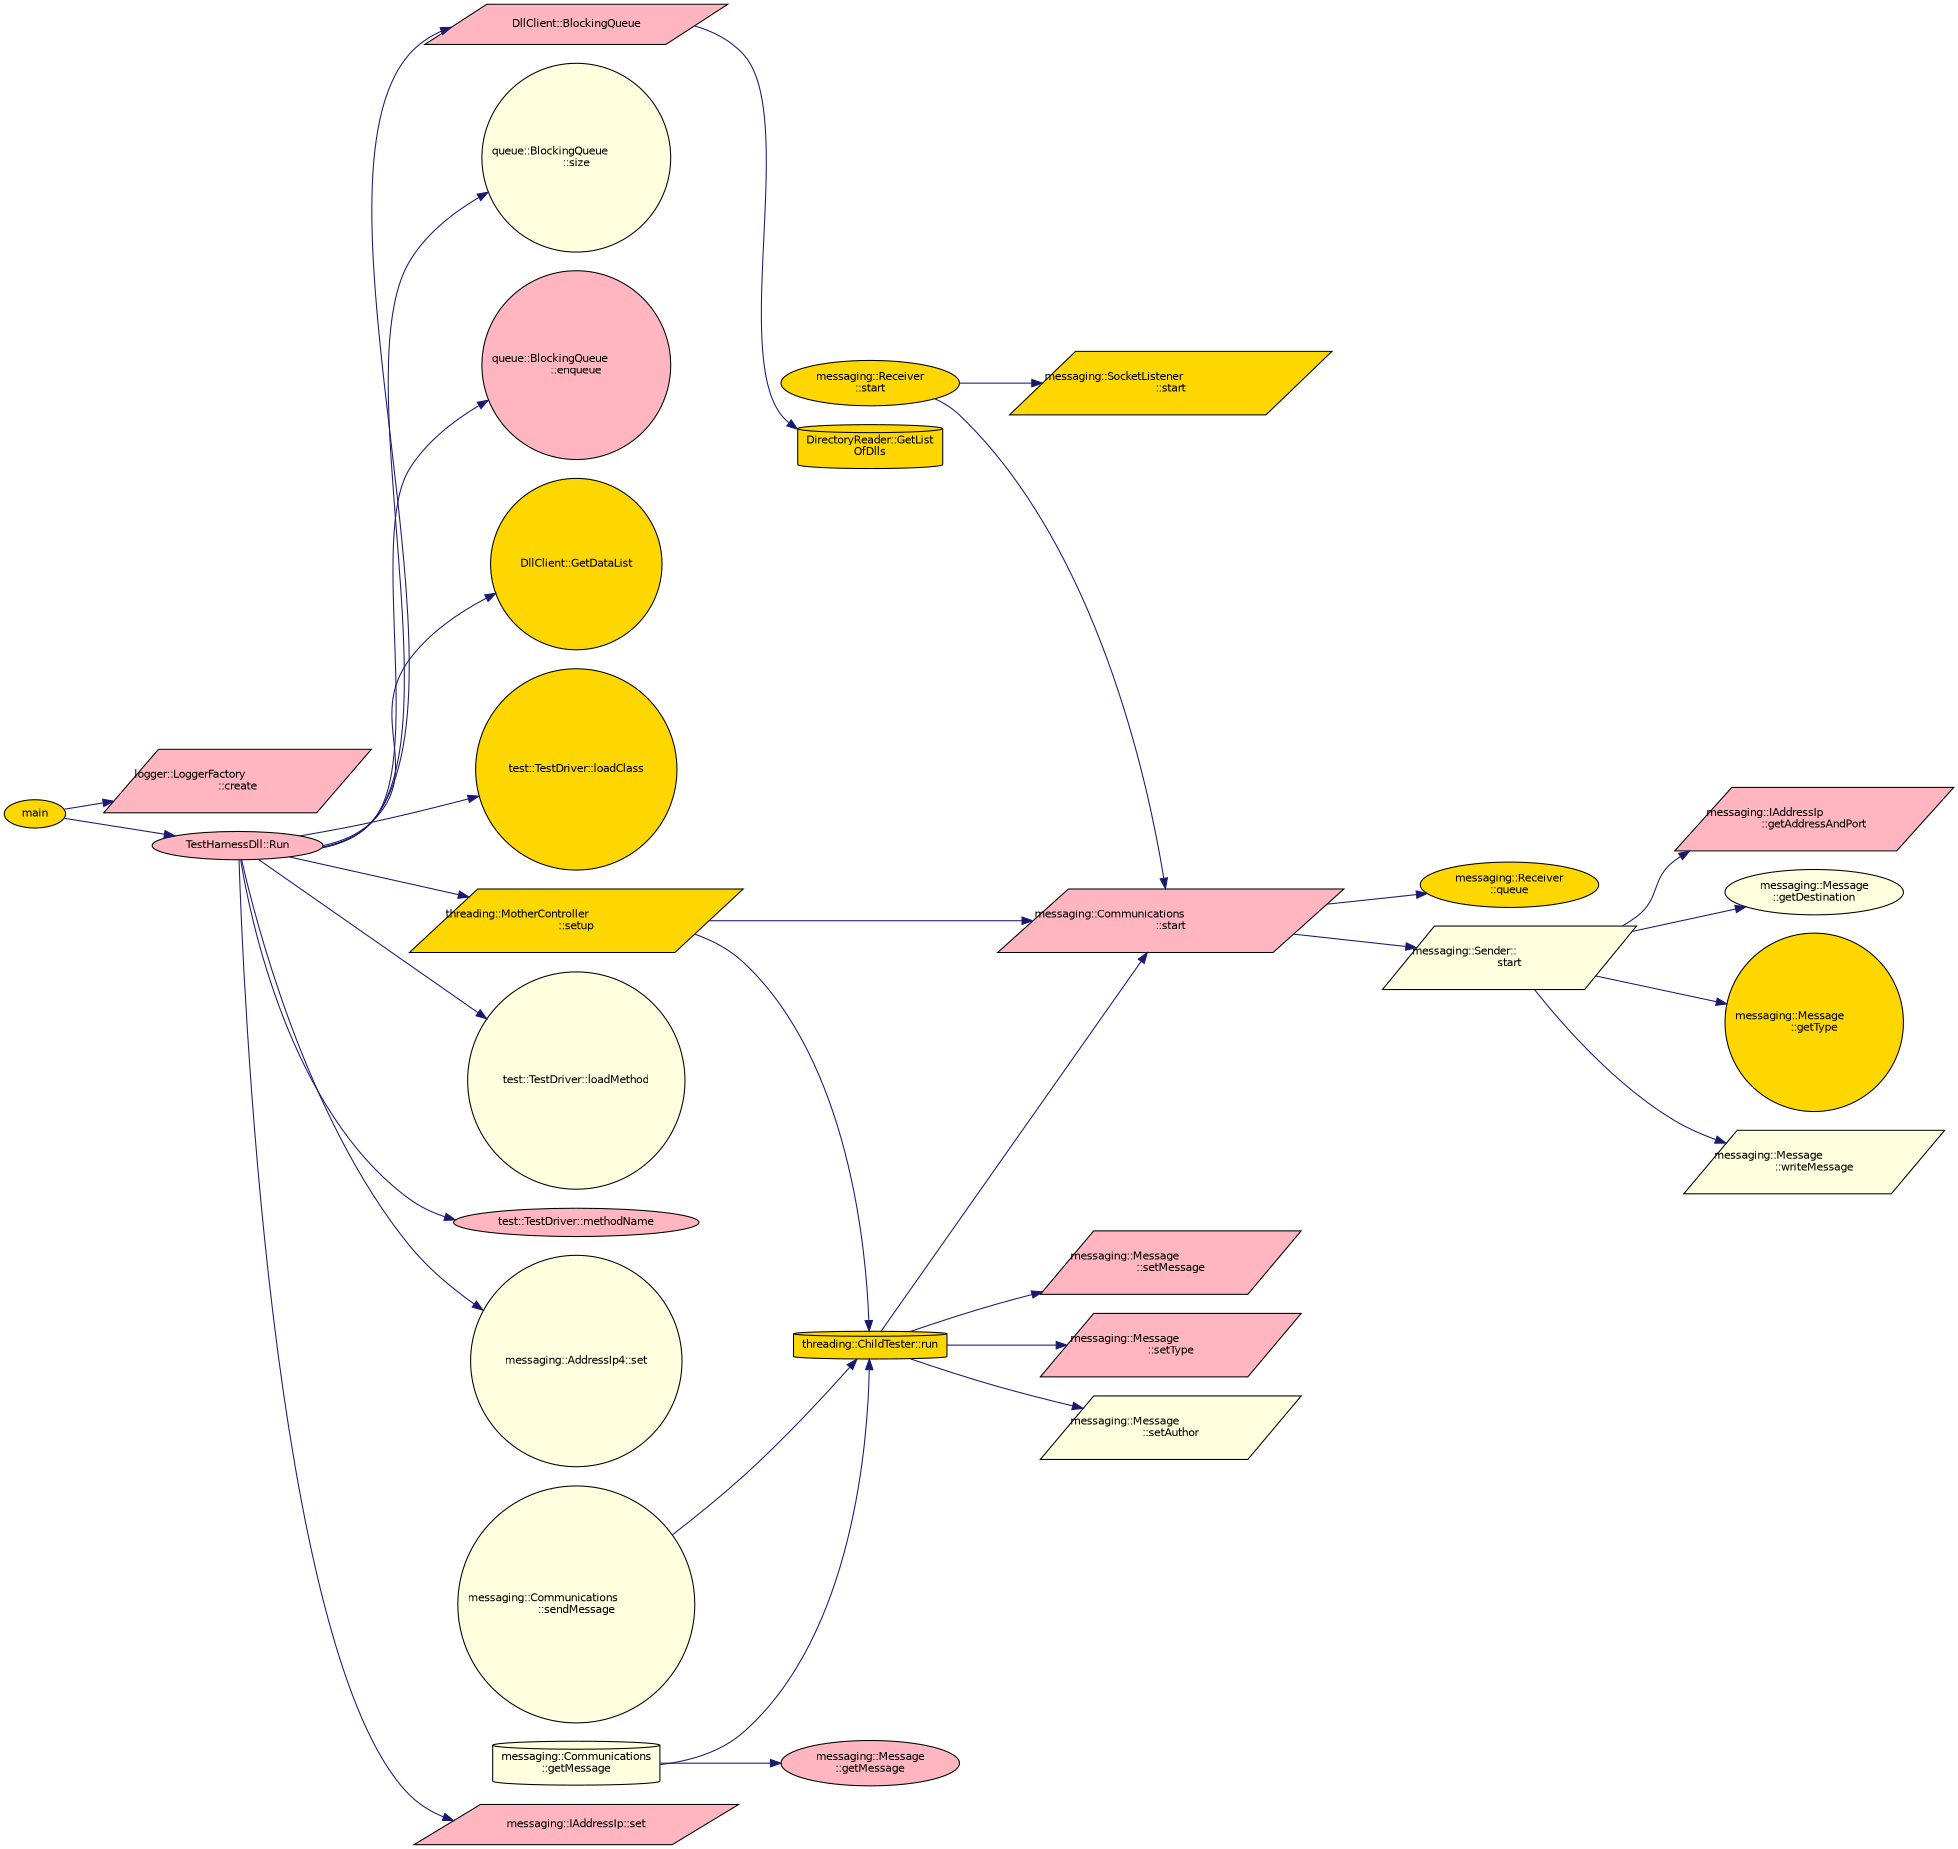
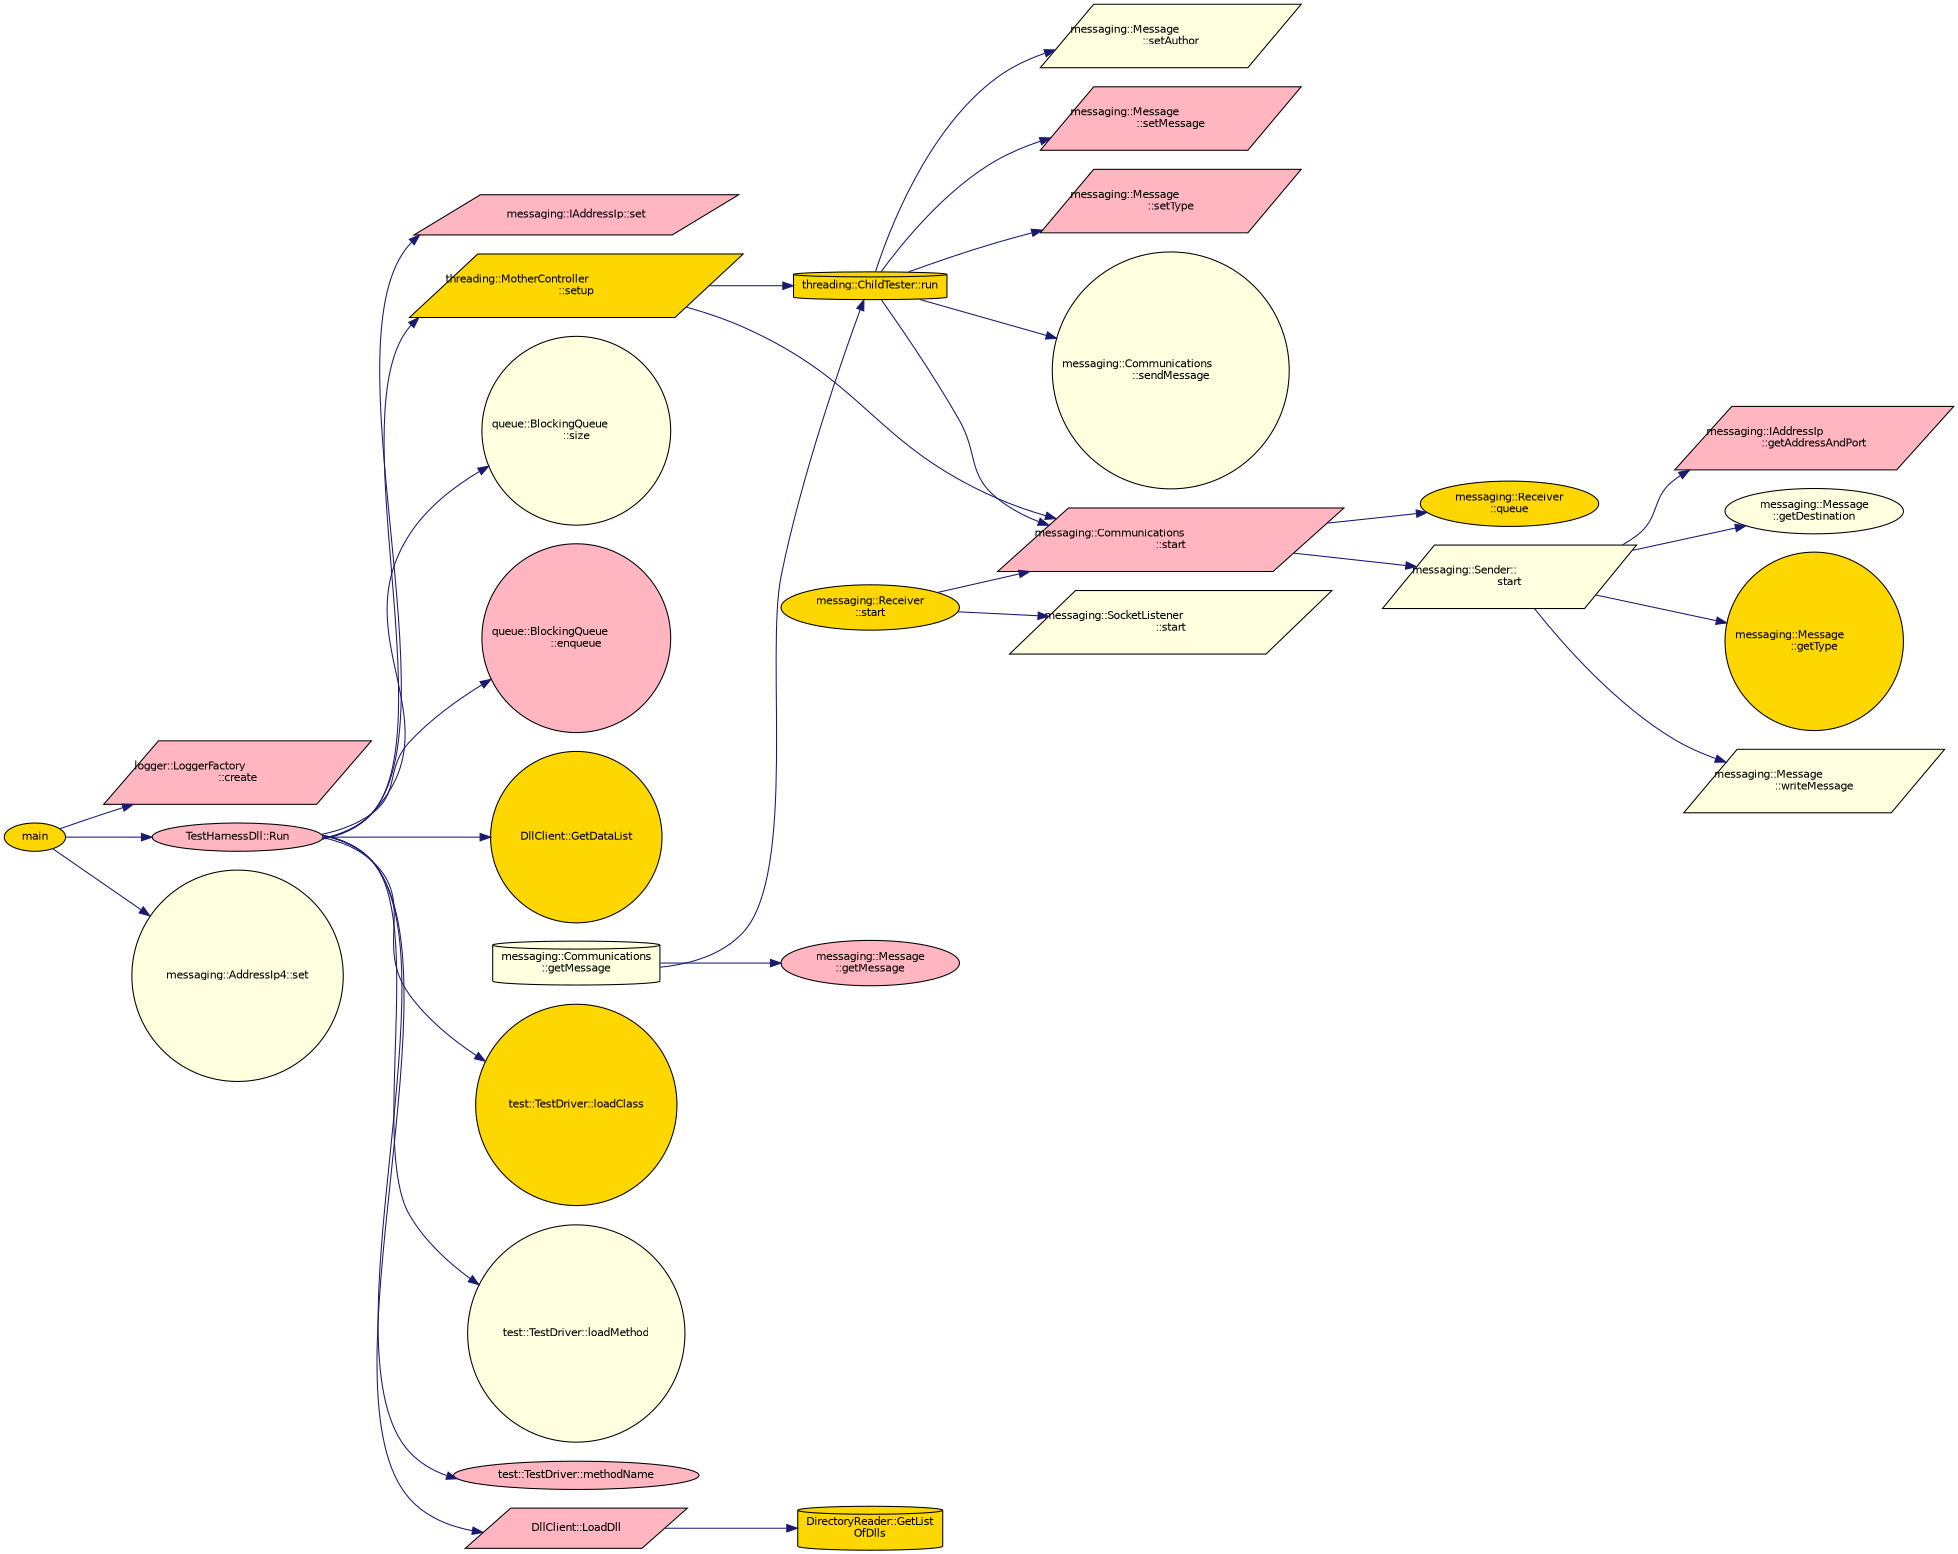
(576, 24) -> (576, 1528)
(1171, 383) -> (1171, 622)
(340, 1136) -> (97, 879)
(765, 1456) -> (983, 317)
